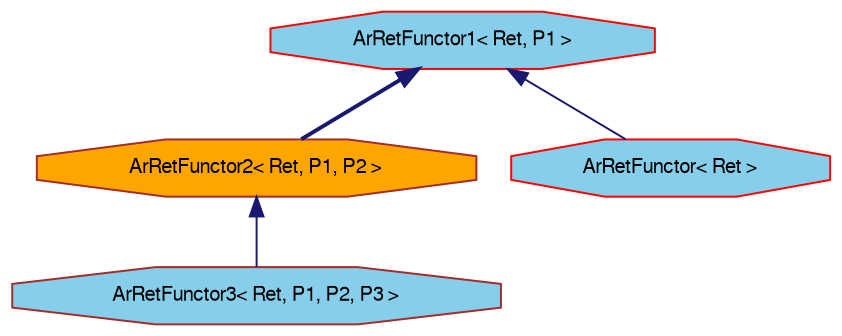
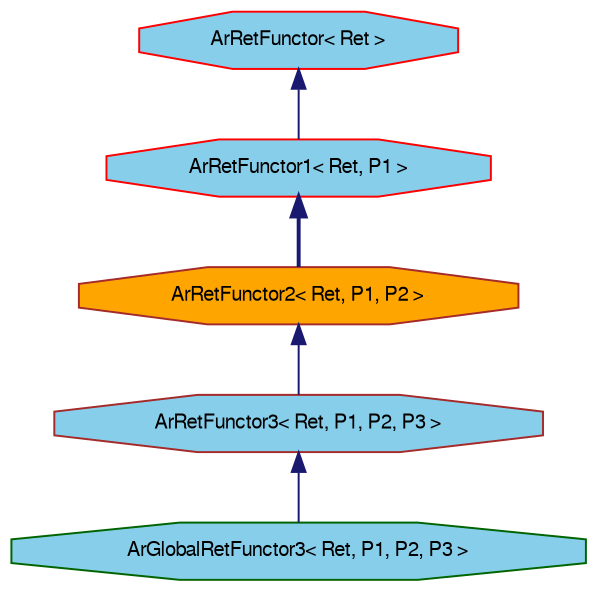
(575, 109) -> (299, 114)
none -> (299, 551)
